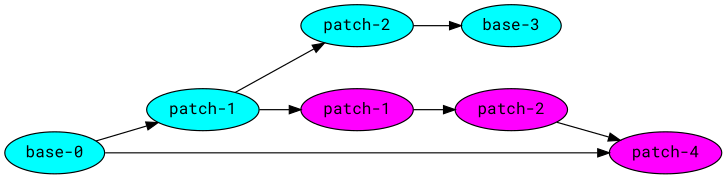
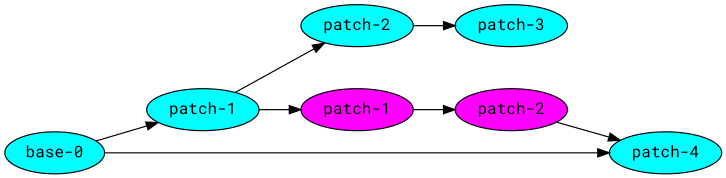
(511, 26) -> (511, 26)
(666, 153) -> (666, 153)
